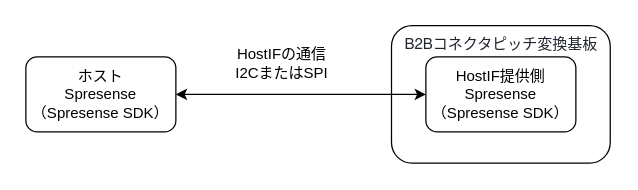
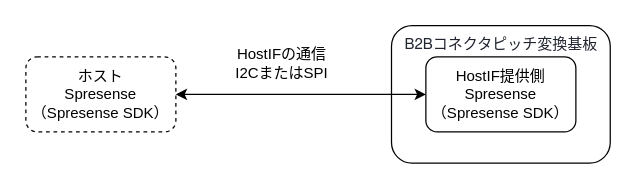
(101, 94) -> (101, 94)
